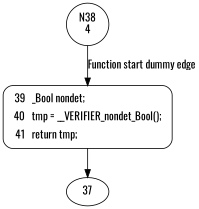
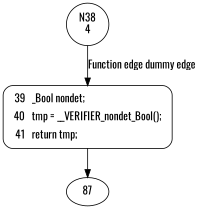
(142, 66) -> (142, 66)
(88, 192) -> (88, 192)
